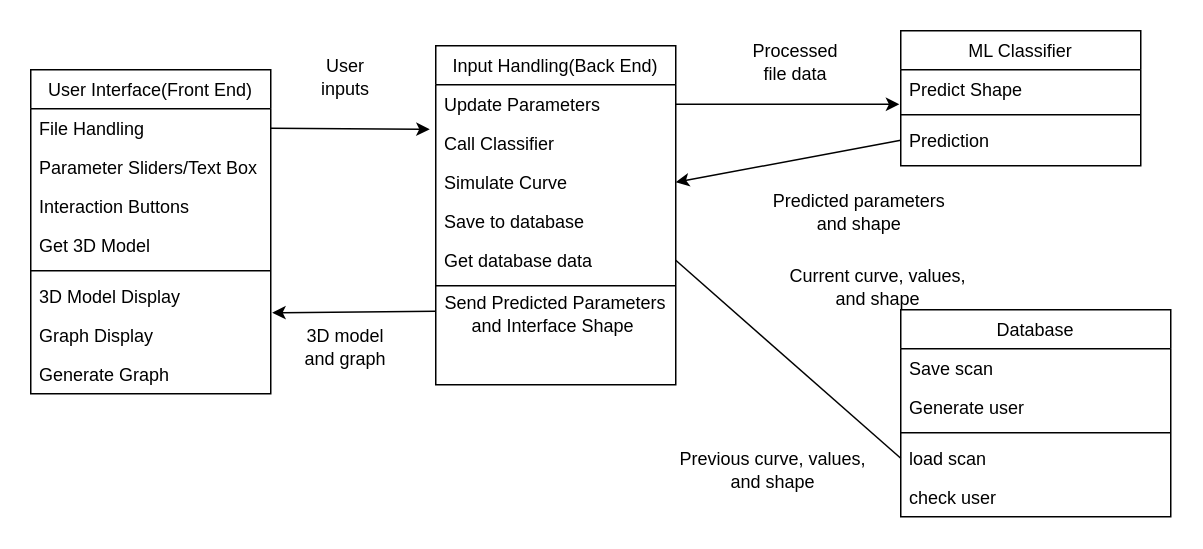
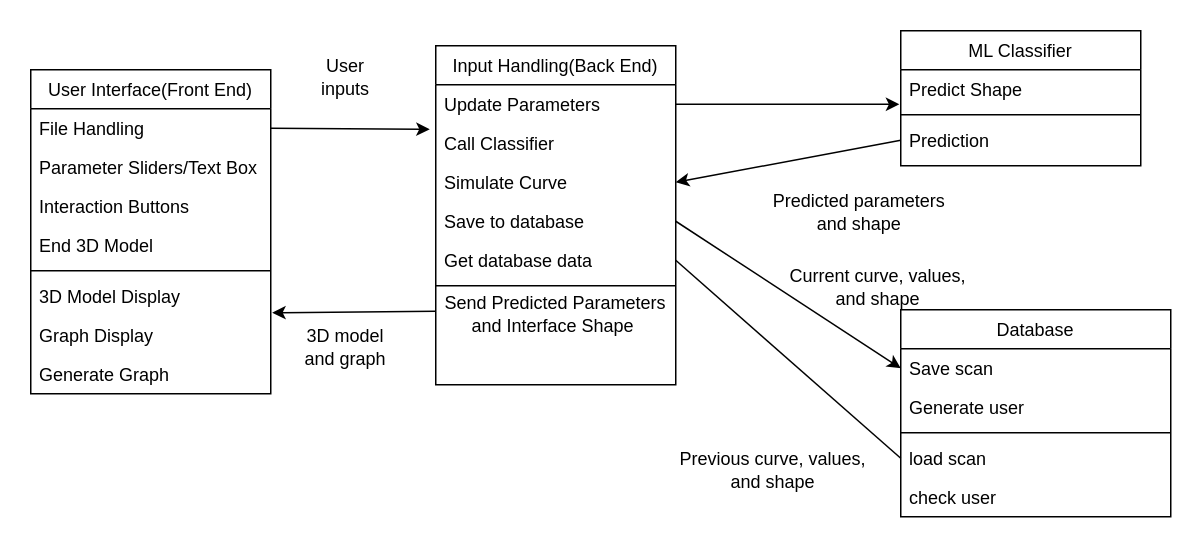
(796, 62) -> none
(92, 246) -> (92, 246)
none -> (785, 292)
